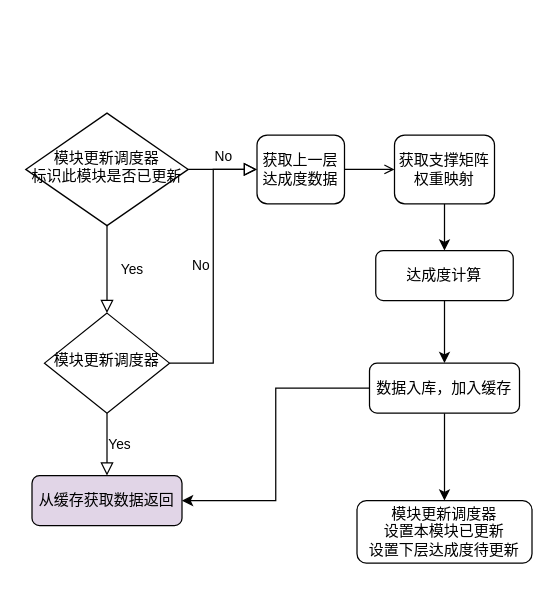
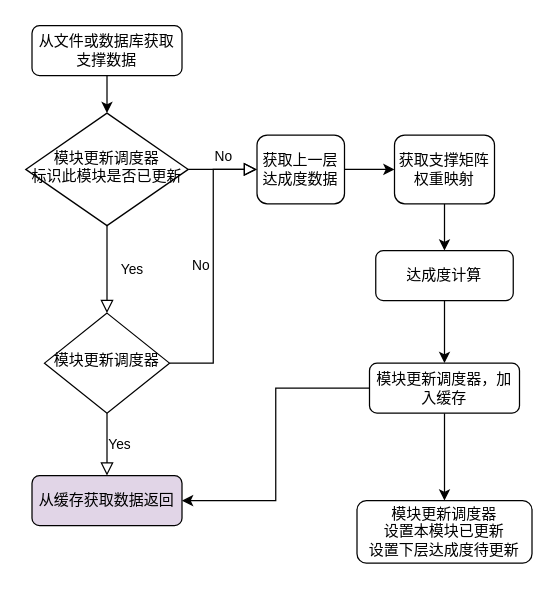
none -> (107, 51)
none -> (107, 99)
(387, 169) -> (384, 169)
(444, 388) -> (444, 388)
